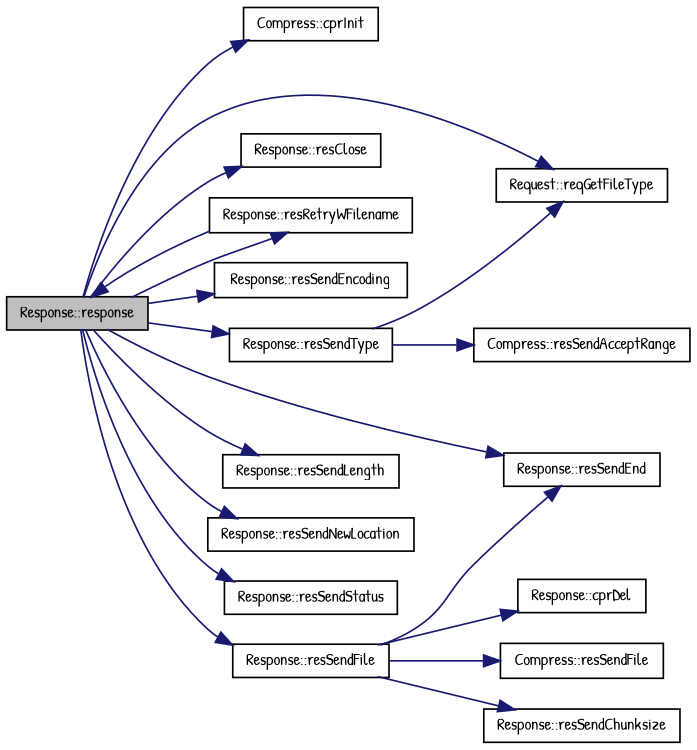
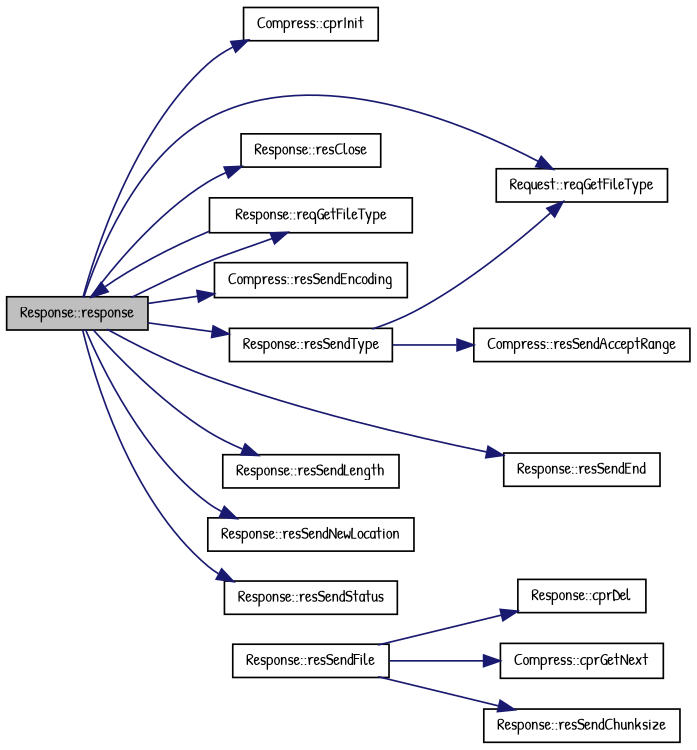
(311, 215) -> (311, 215)
(311, 280) -> (311, 280)
(123, 496) -> none
(465, 574) -> none
(582, 661) -> (582, 661)
